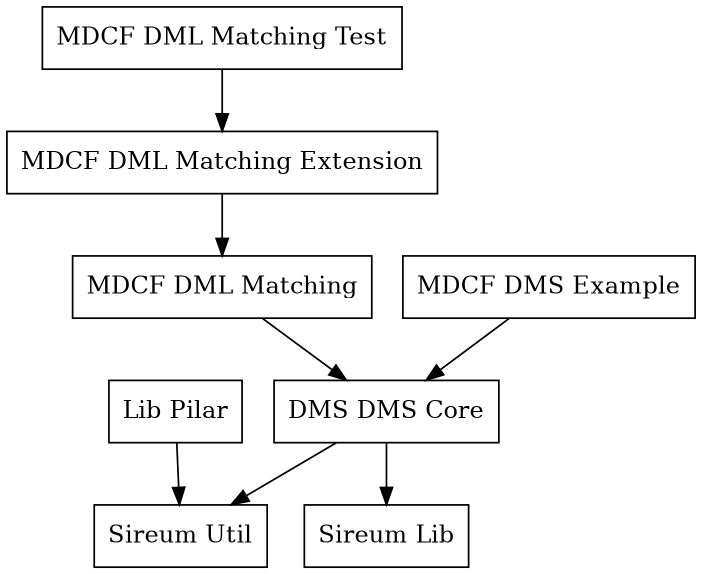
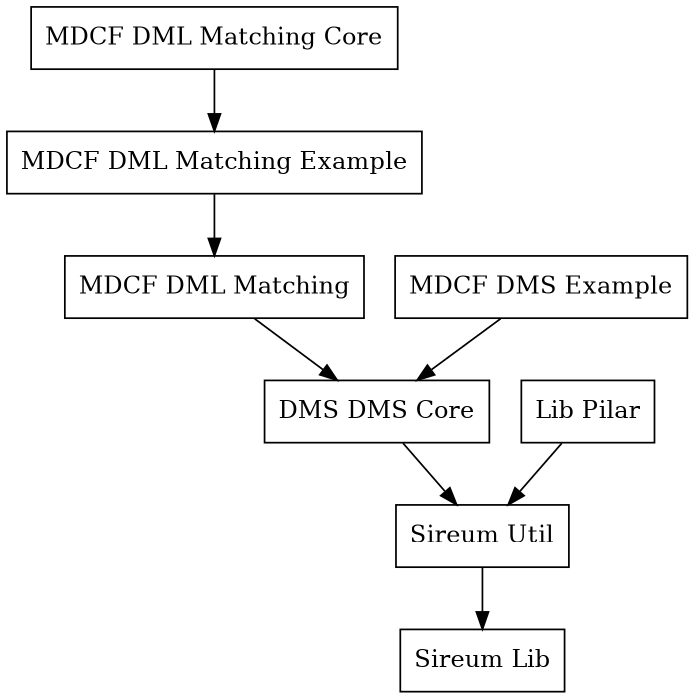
(222, 38) -> (214, 38)
(222, 163) -> (214, 163)
(386, 465) -> (482, 590)
